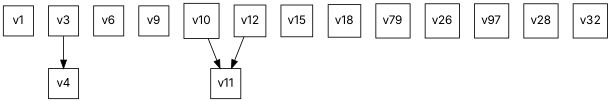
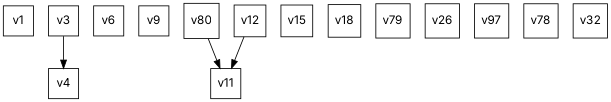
(202, 21) -> (202, 21)
(541, 21) -> (541, 21)
